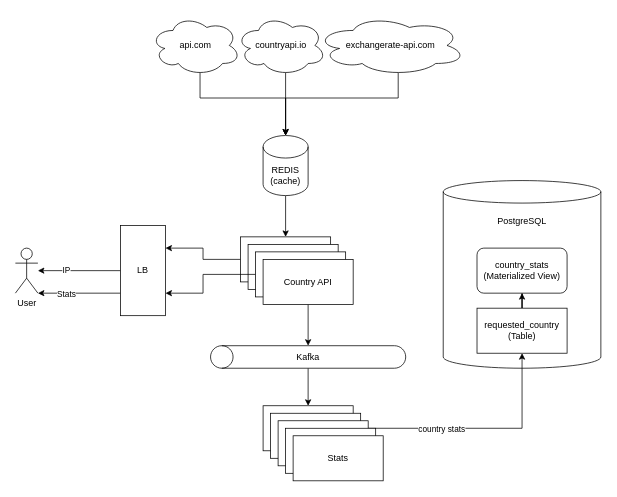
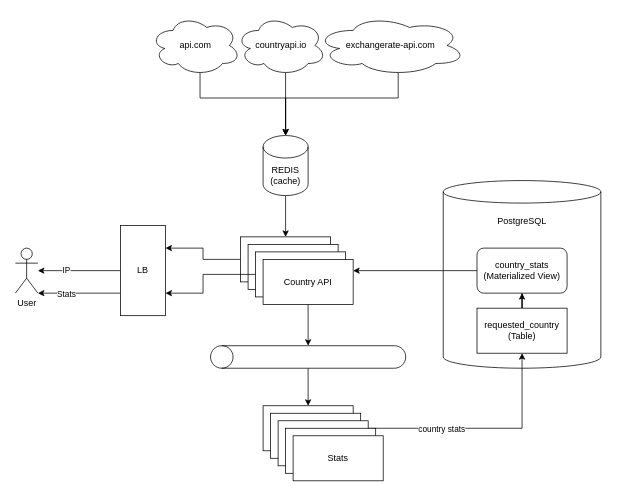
none -> (417, 270)
(308, 357) -> none
